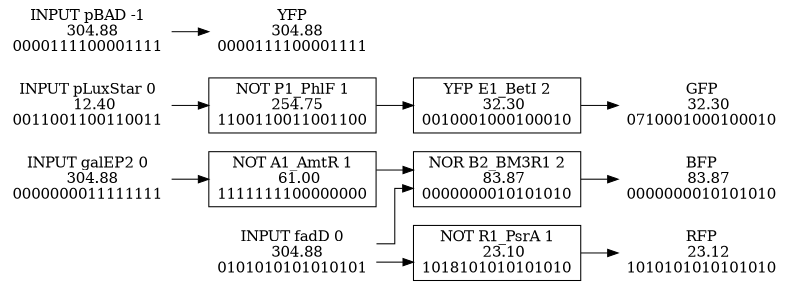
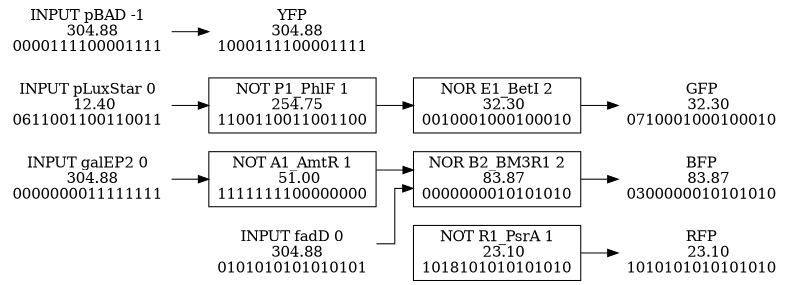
(292, 32) -> (292, 32)
(88, 105) -> (88, 105)
(497, 105) -> (497, 105)
(292, 179) -> (292, 179)
(702, 179) -> (702, 179)
(702, 253) -> (702, 253)
(390, 262) -> none
